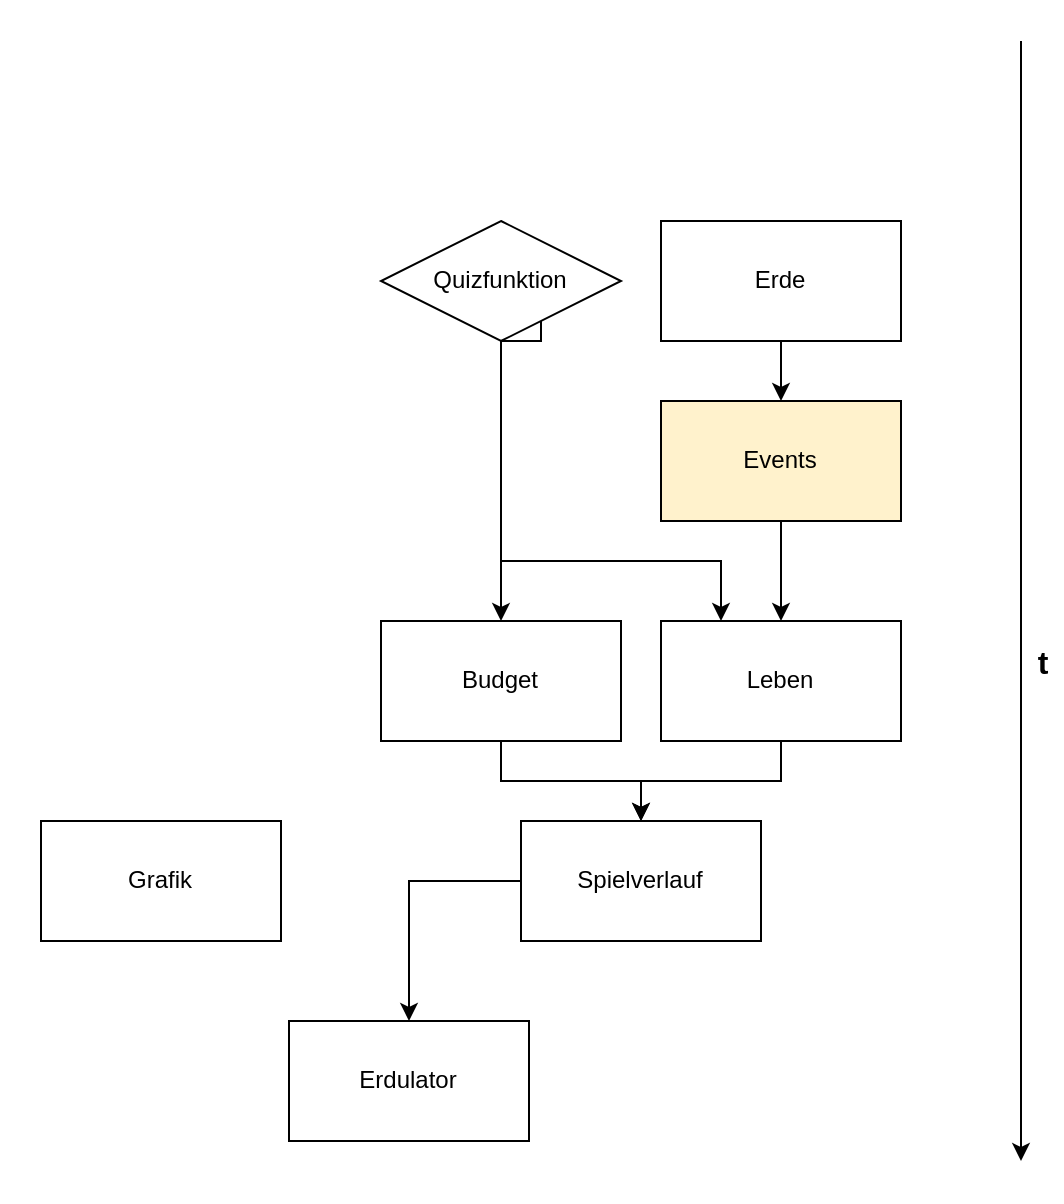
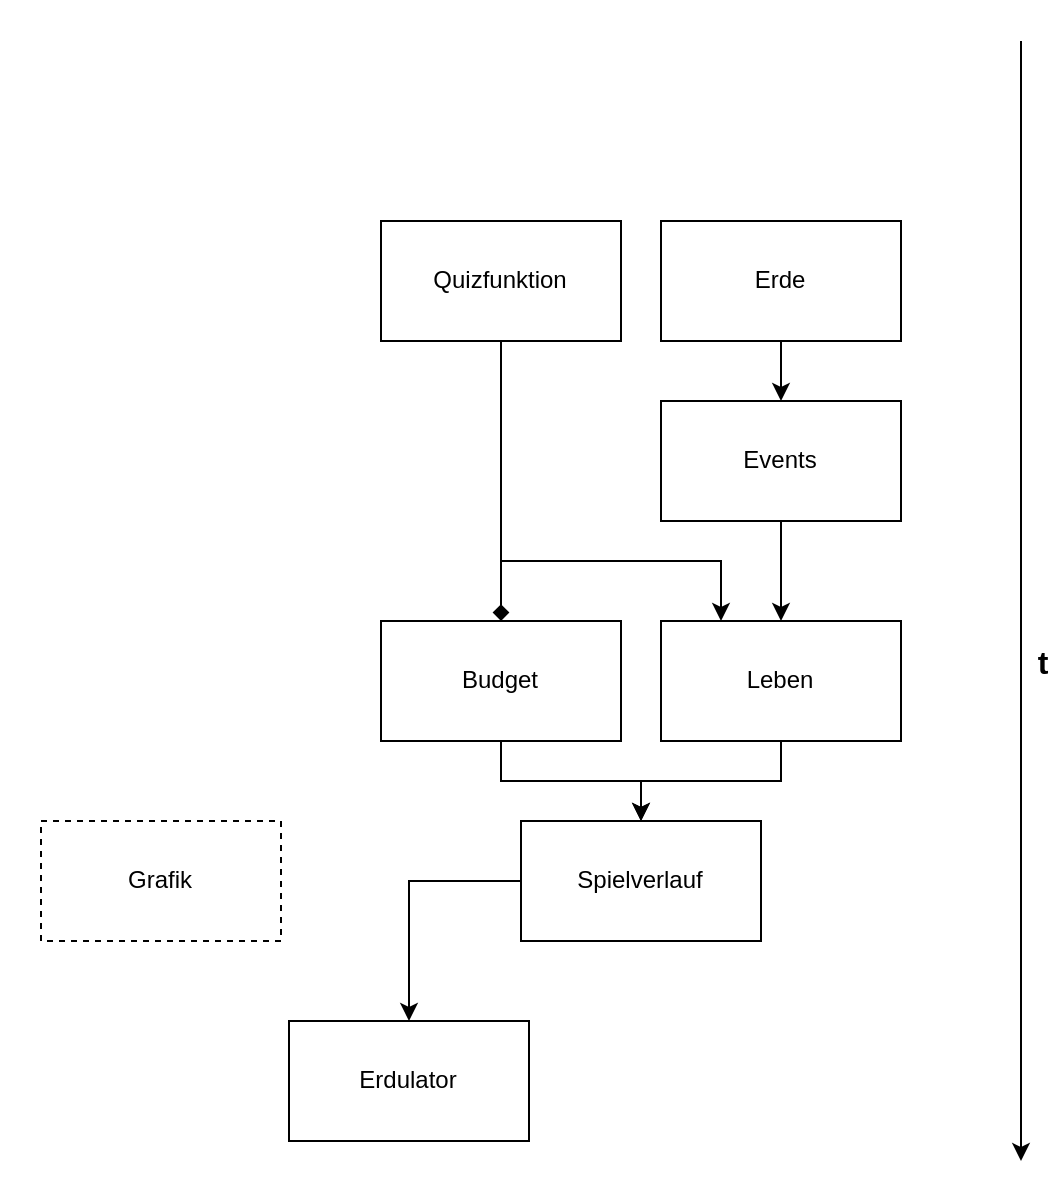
(501, 281) -> (501, 281)
(781, 461) -> (781, 461)
(501, 606) -> (501, 605)
(161, 881) -> (161, 881)
